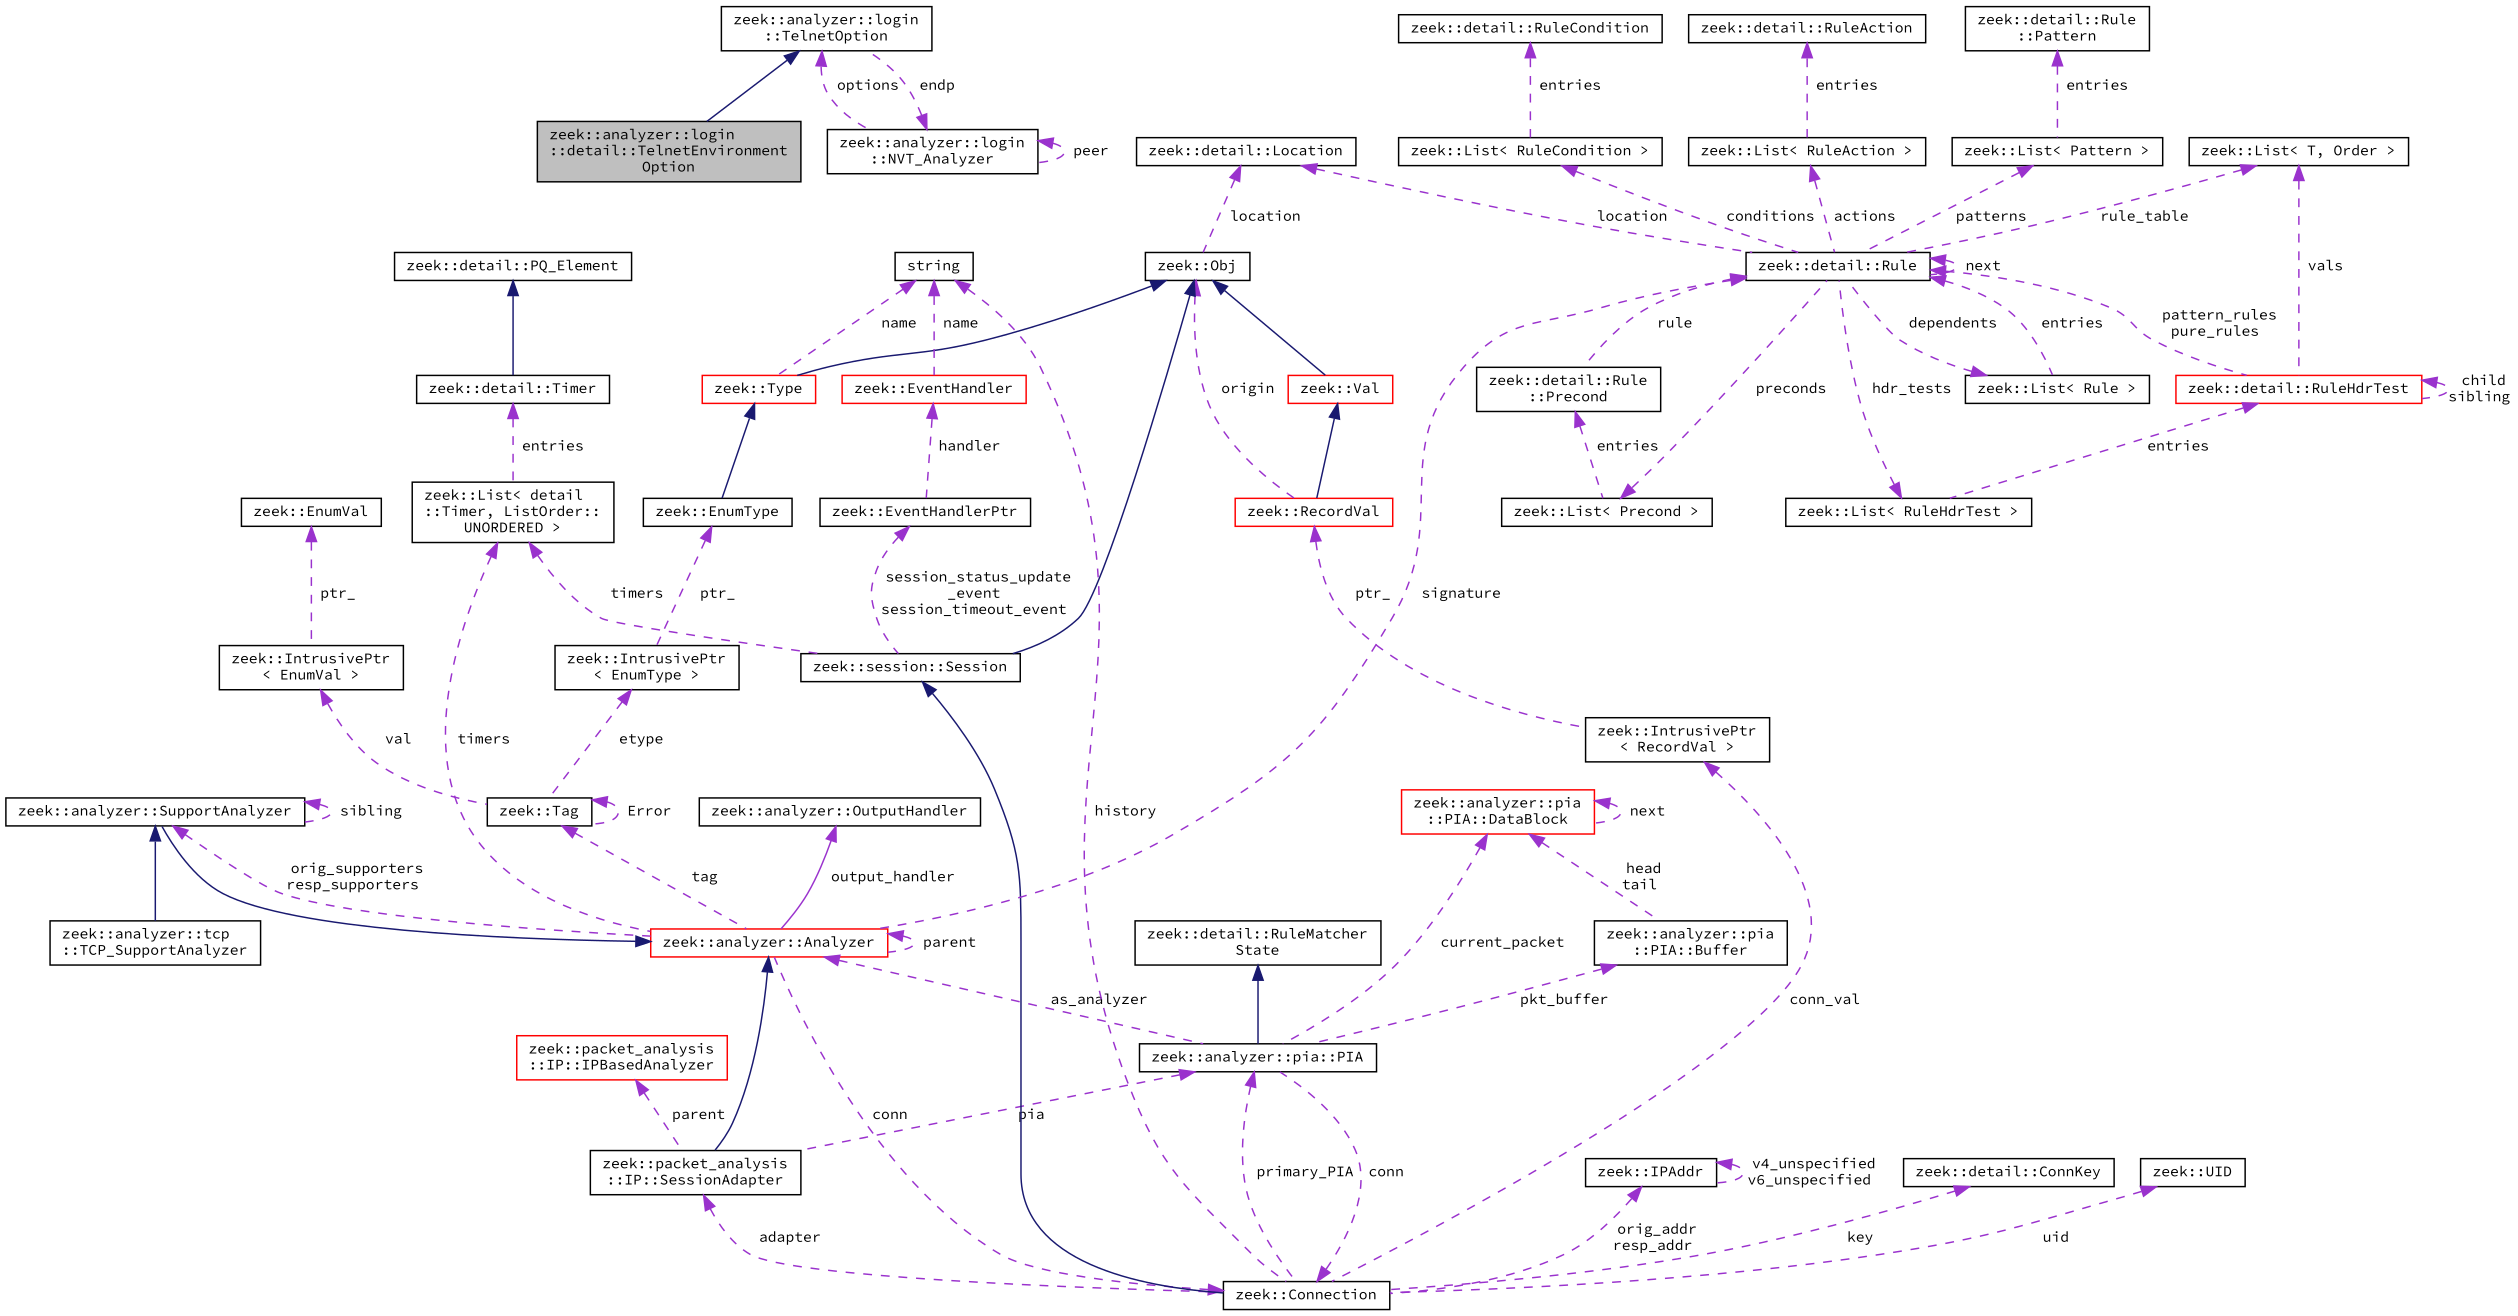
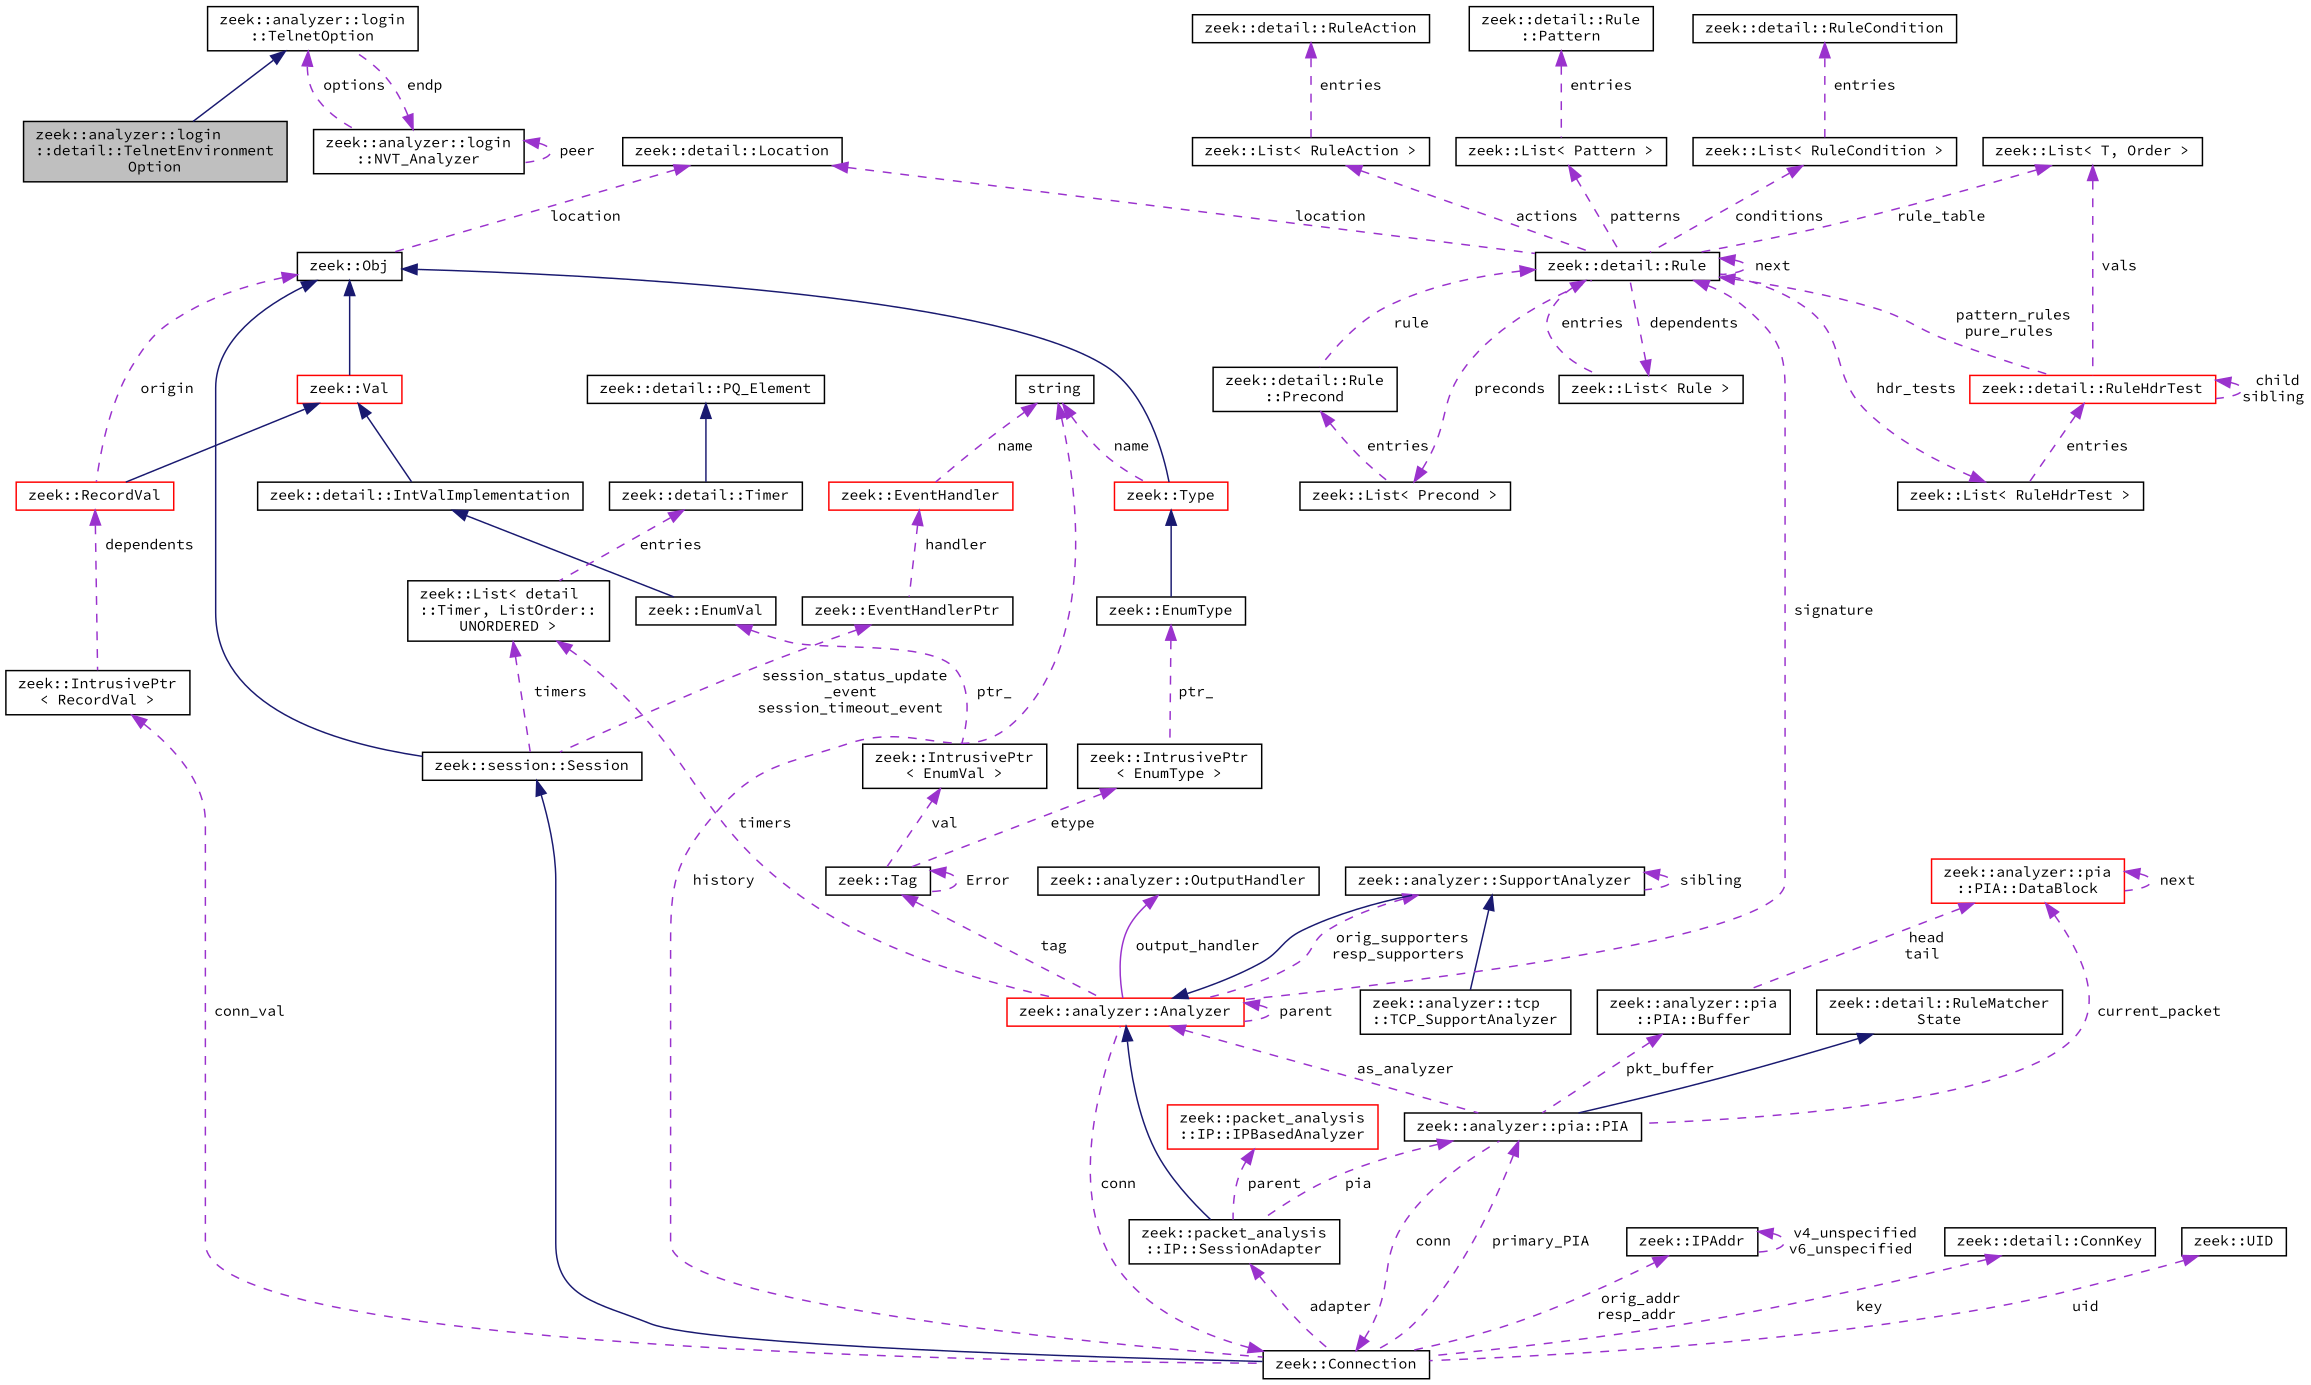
none -> (420, 496)
(1369, 594) -> (146, 545)
